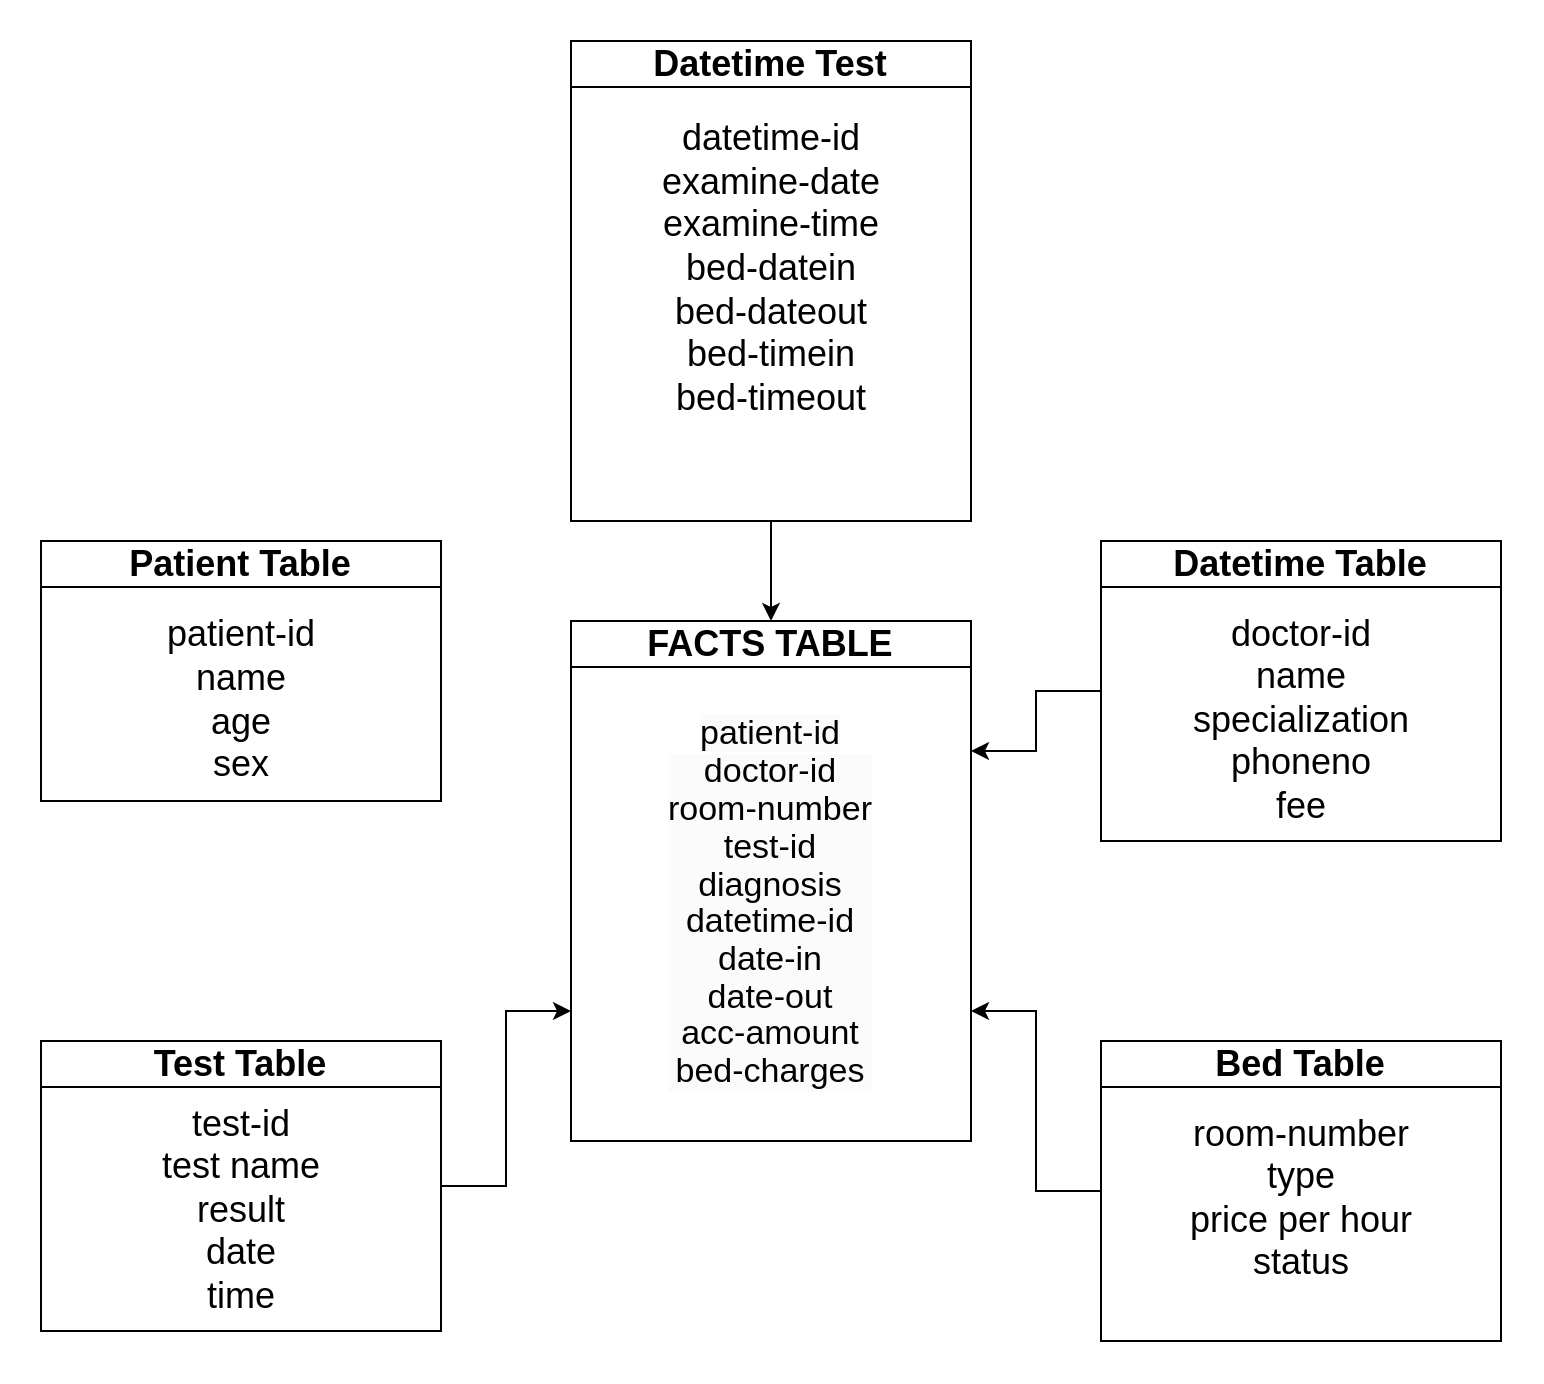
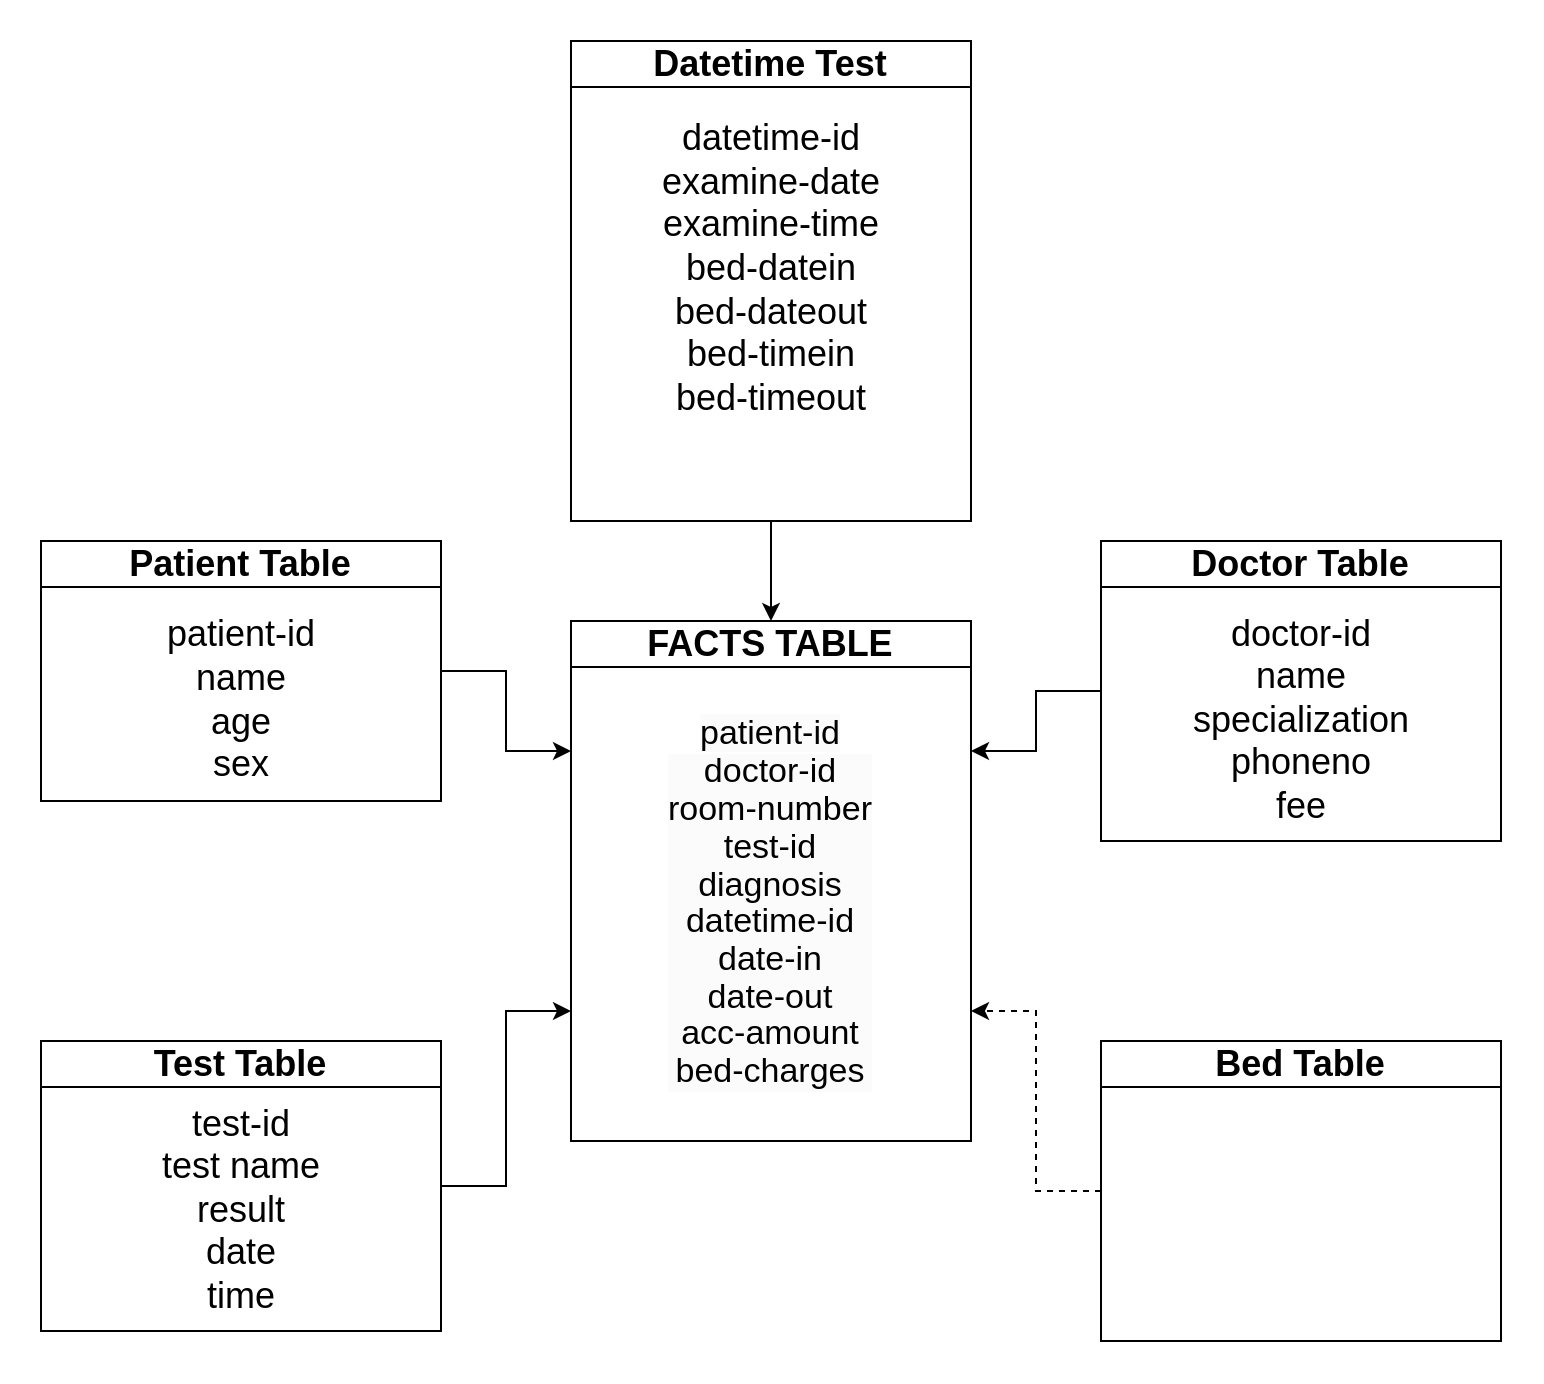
(1301, 565) -> (1301, 565)
none -> (506, 706)
(1036, 1105) -> (1036, 1105)
(1301, 1221) -> none
